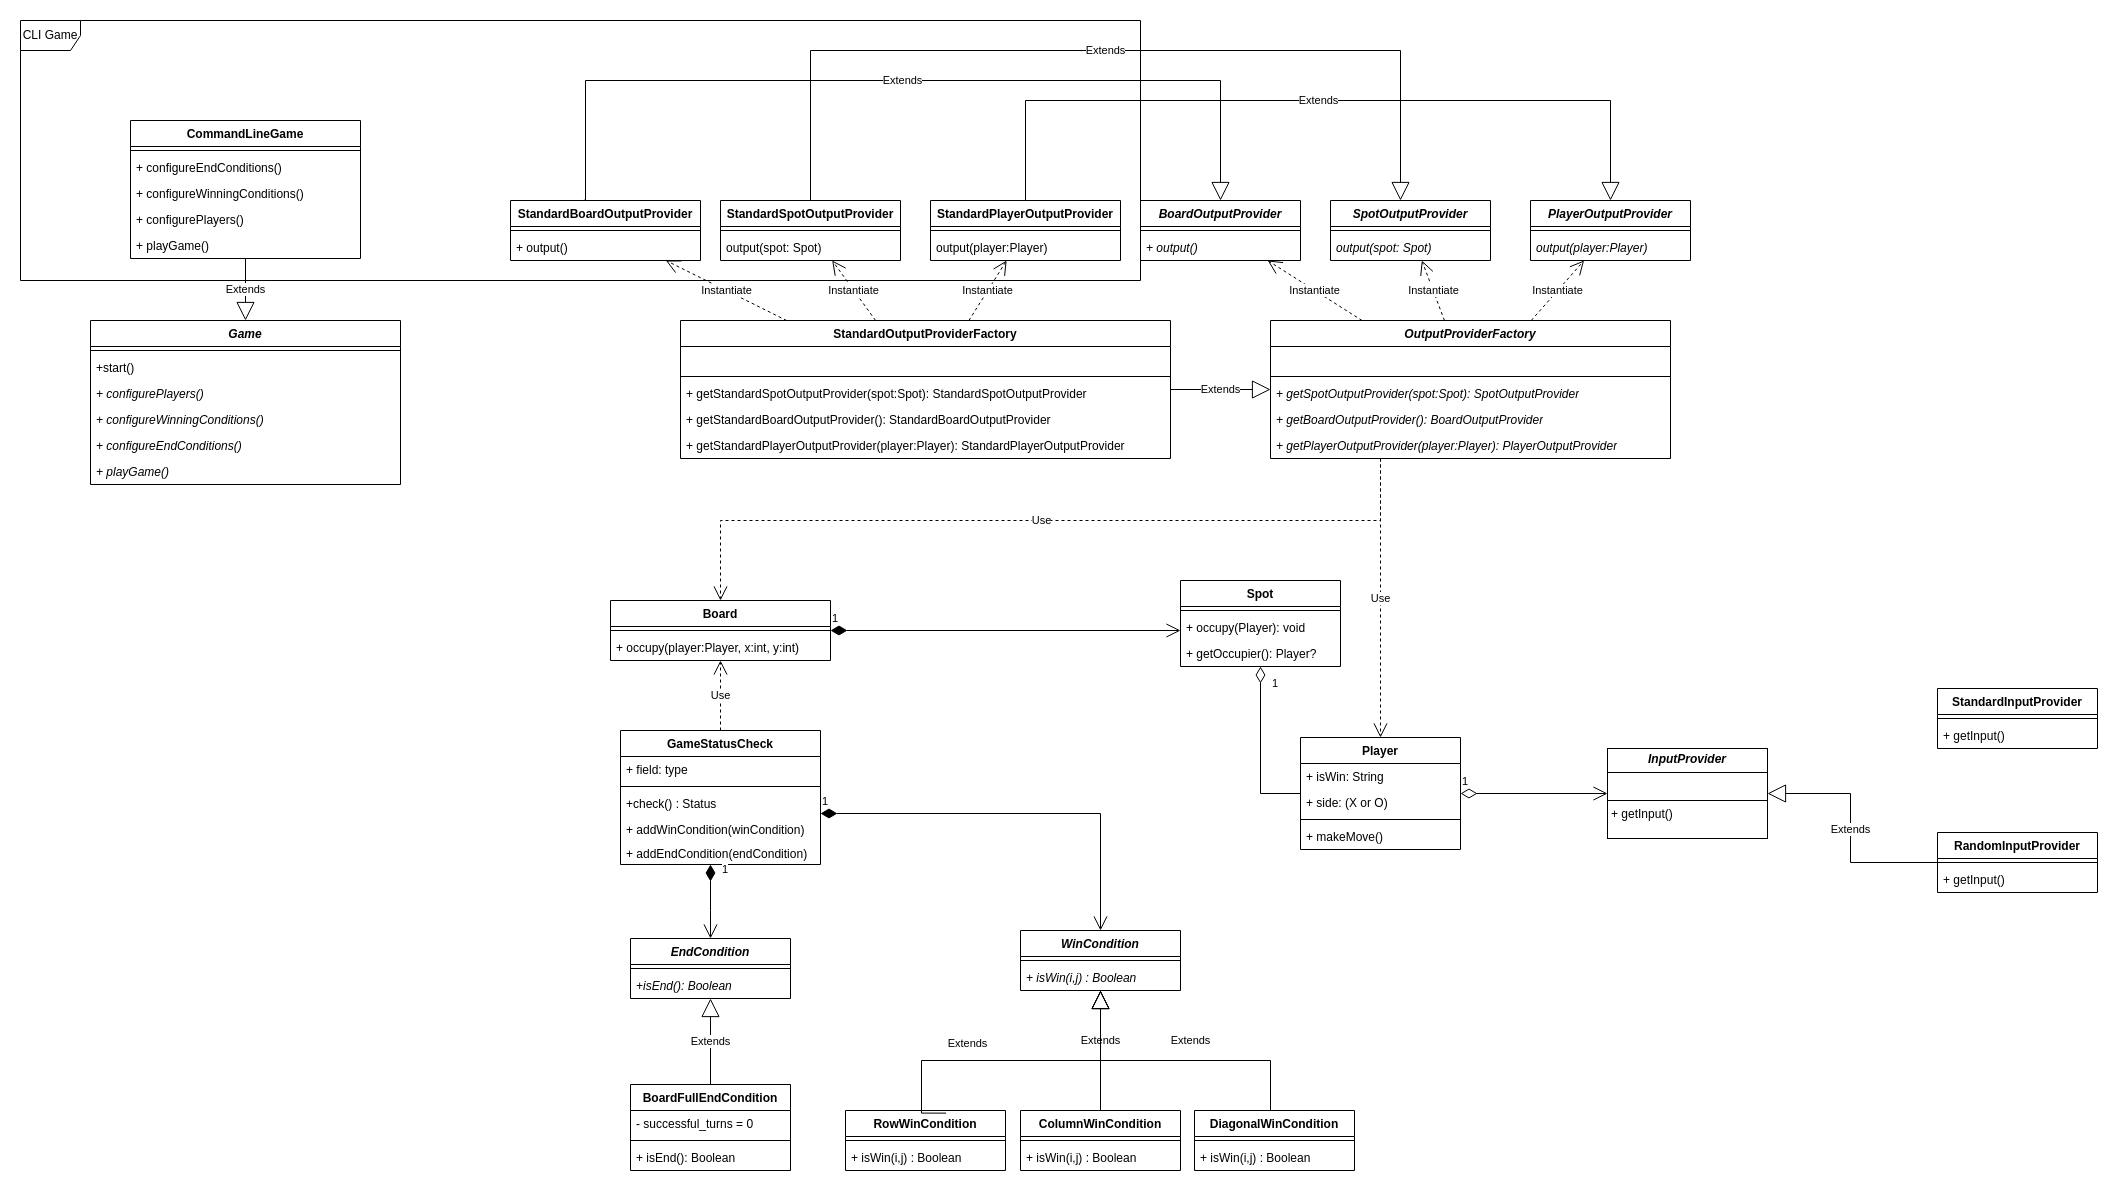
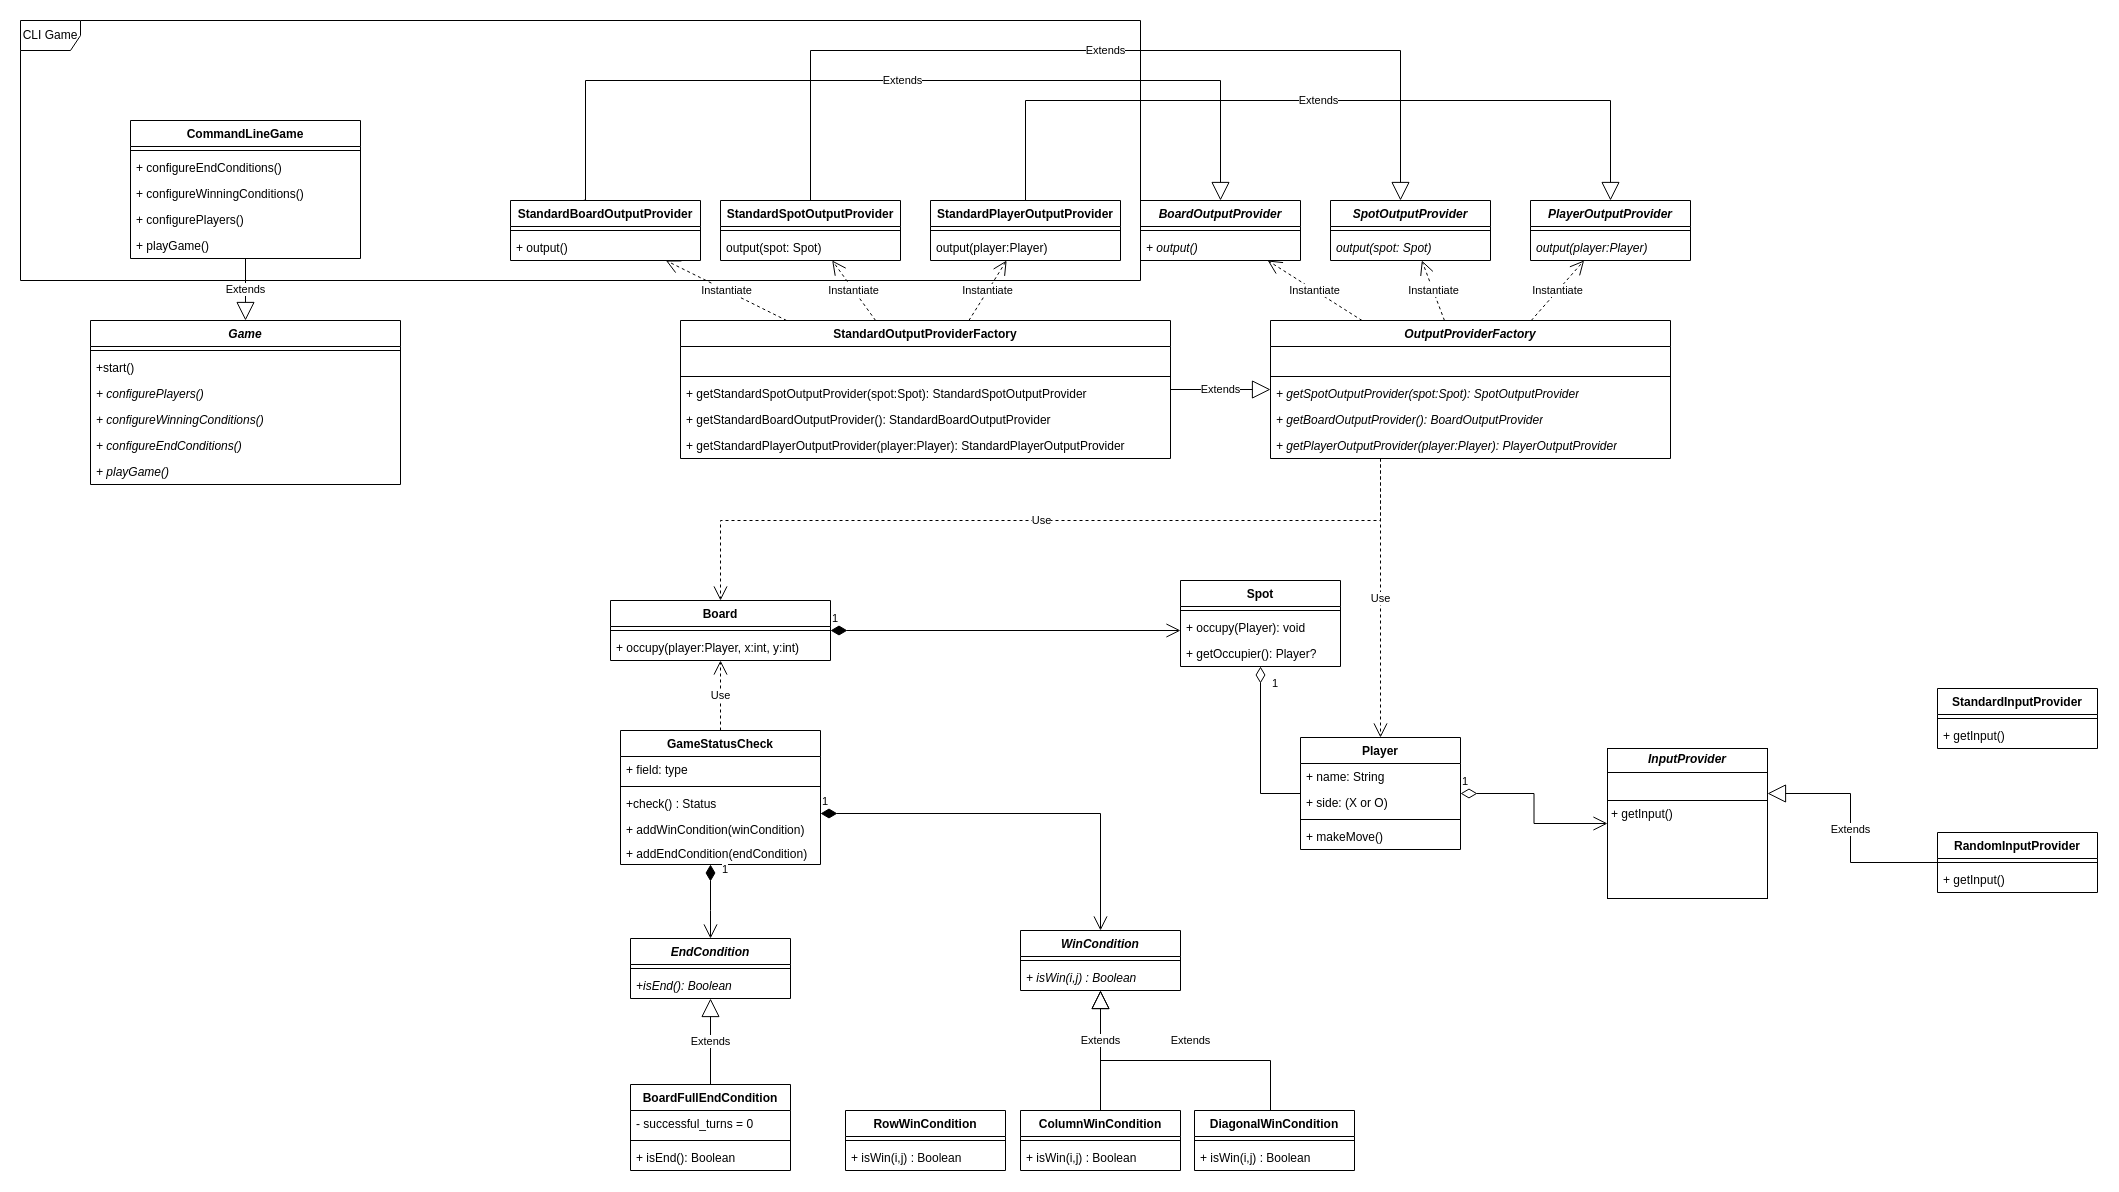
(1348, 778) -> (1347, 778)
(1688, 794) -> (1688, 824)
(972, 1061) -> none
